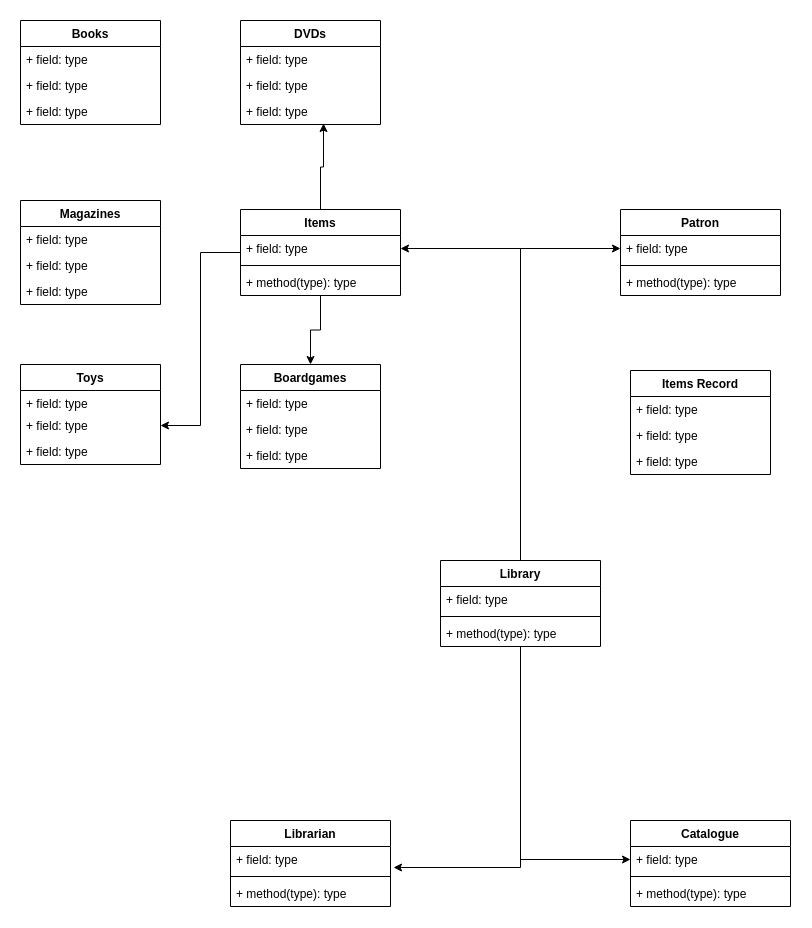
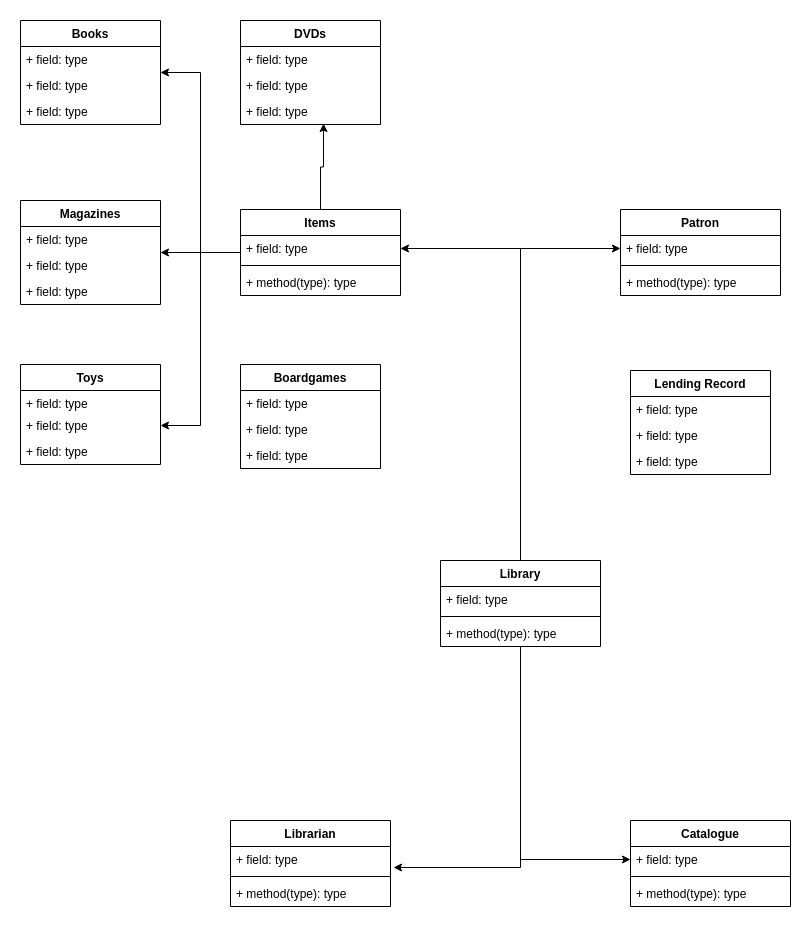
none -> (201, 146)
none -> (183, 253)
(319, 330) -> none
(700, 384) -> (700, 384)
